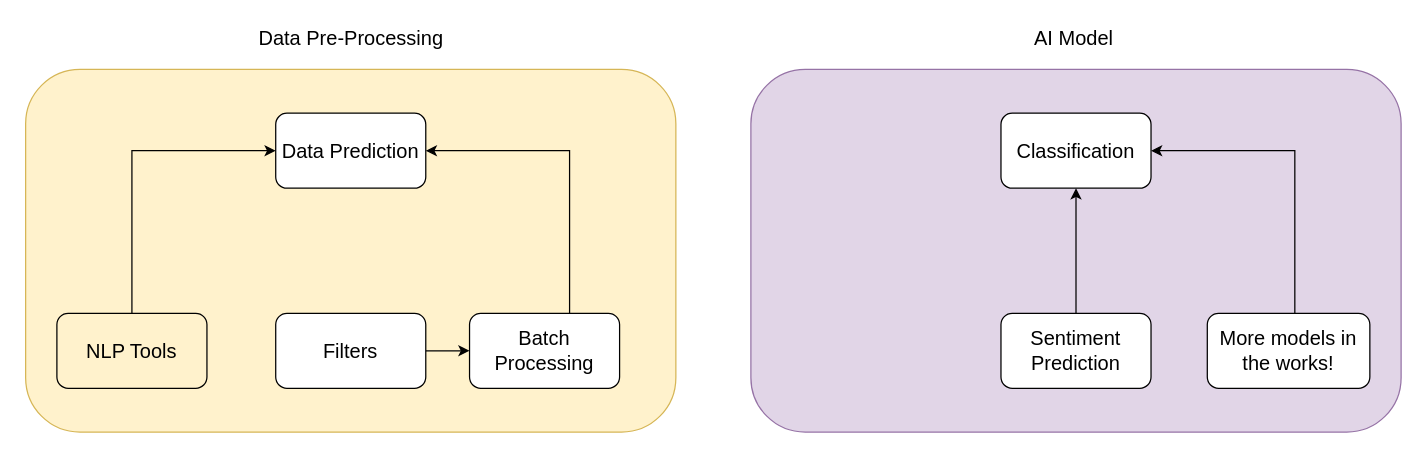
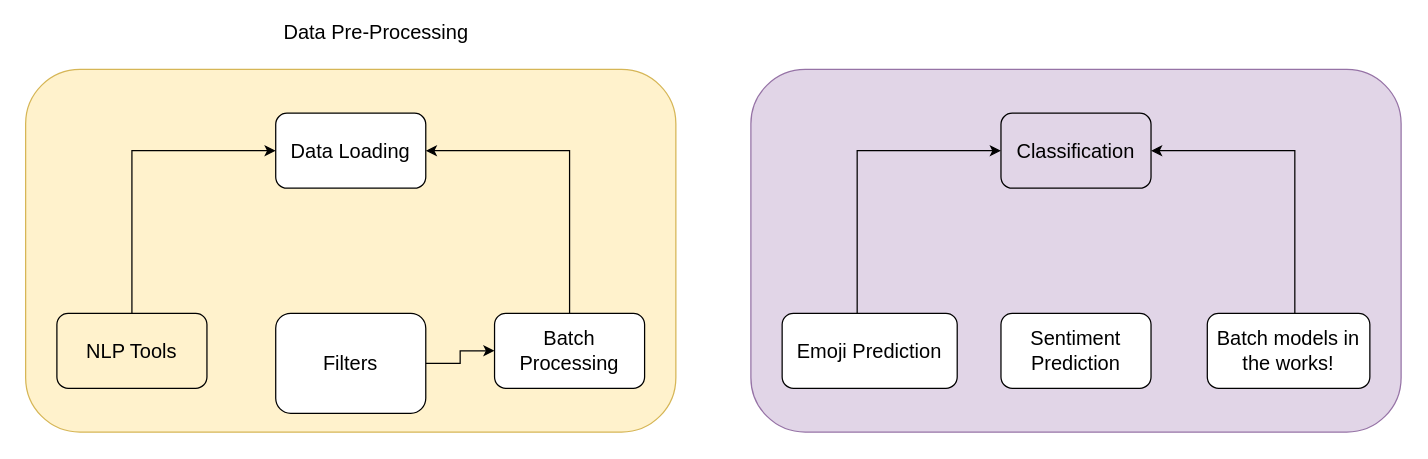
(351, 38) -> (376, 32)
(1074, 38) -> none
(351, 151) -> (351, 151)
(1076, 151) -> (1076, 151)
none -> (857, 165)
(1076, 255) -> none
(351, 351) -> (351, 363)
(544, 351) -> (569, 351)
none -> (869, 351)
(1288, 351) -> (1288, 351)
